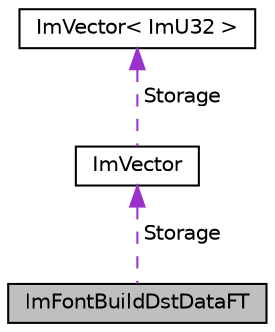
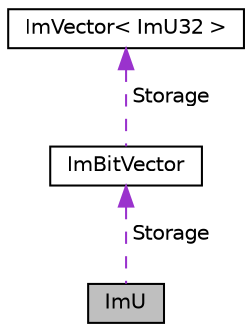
(137, 166) -> (126, 166)
(137, 303) -> (126, 303)
